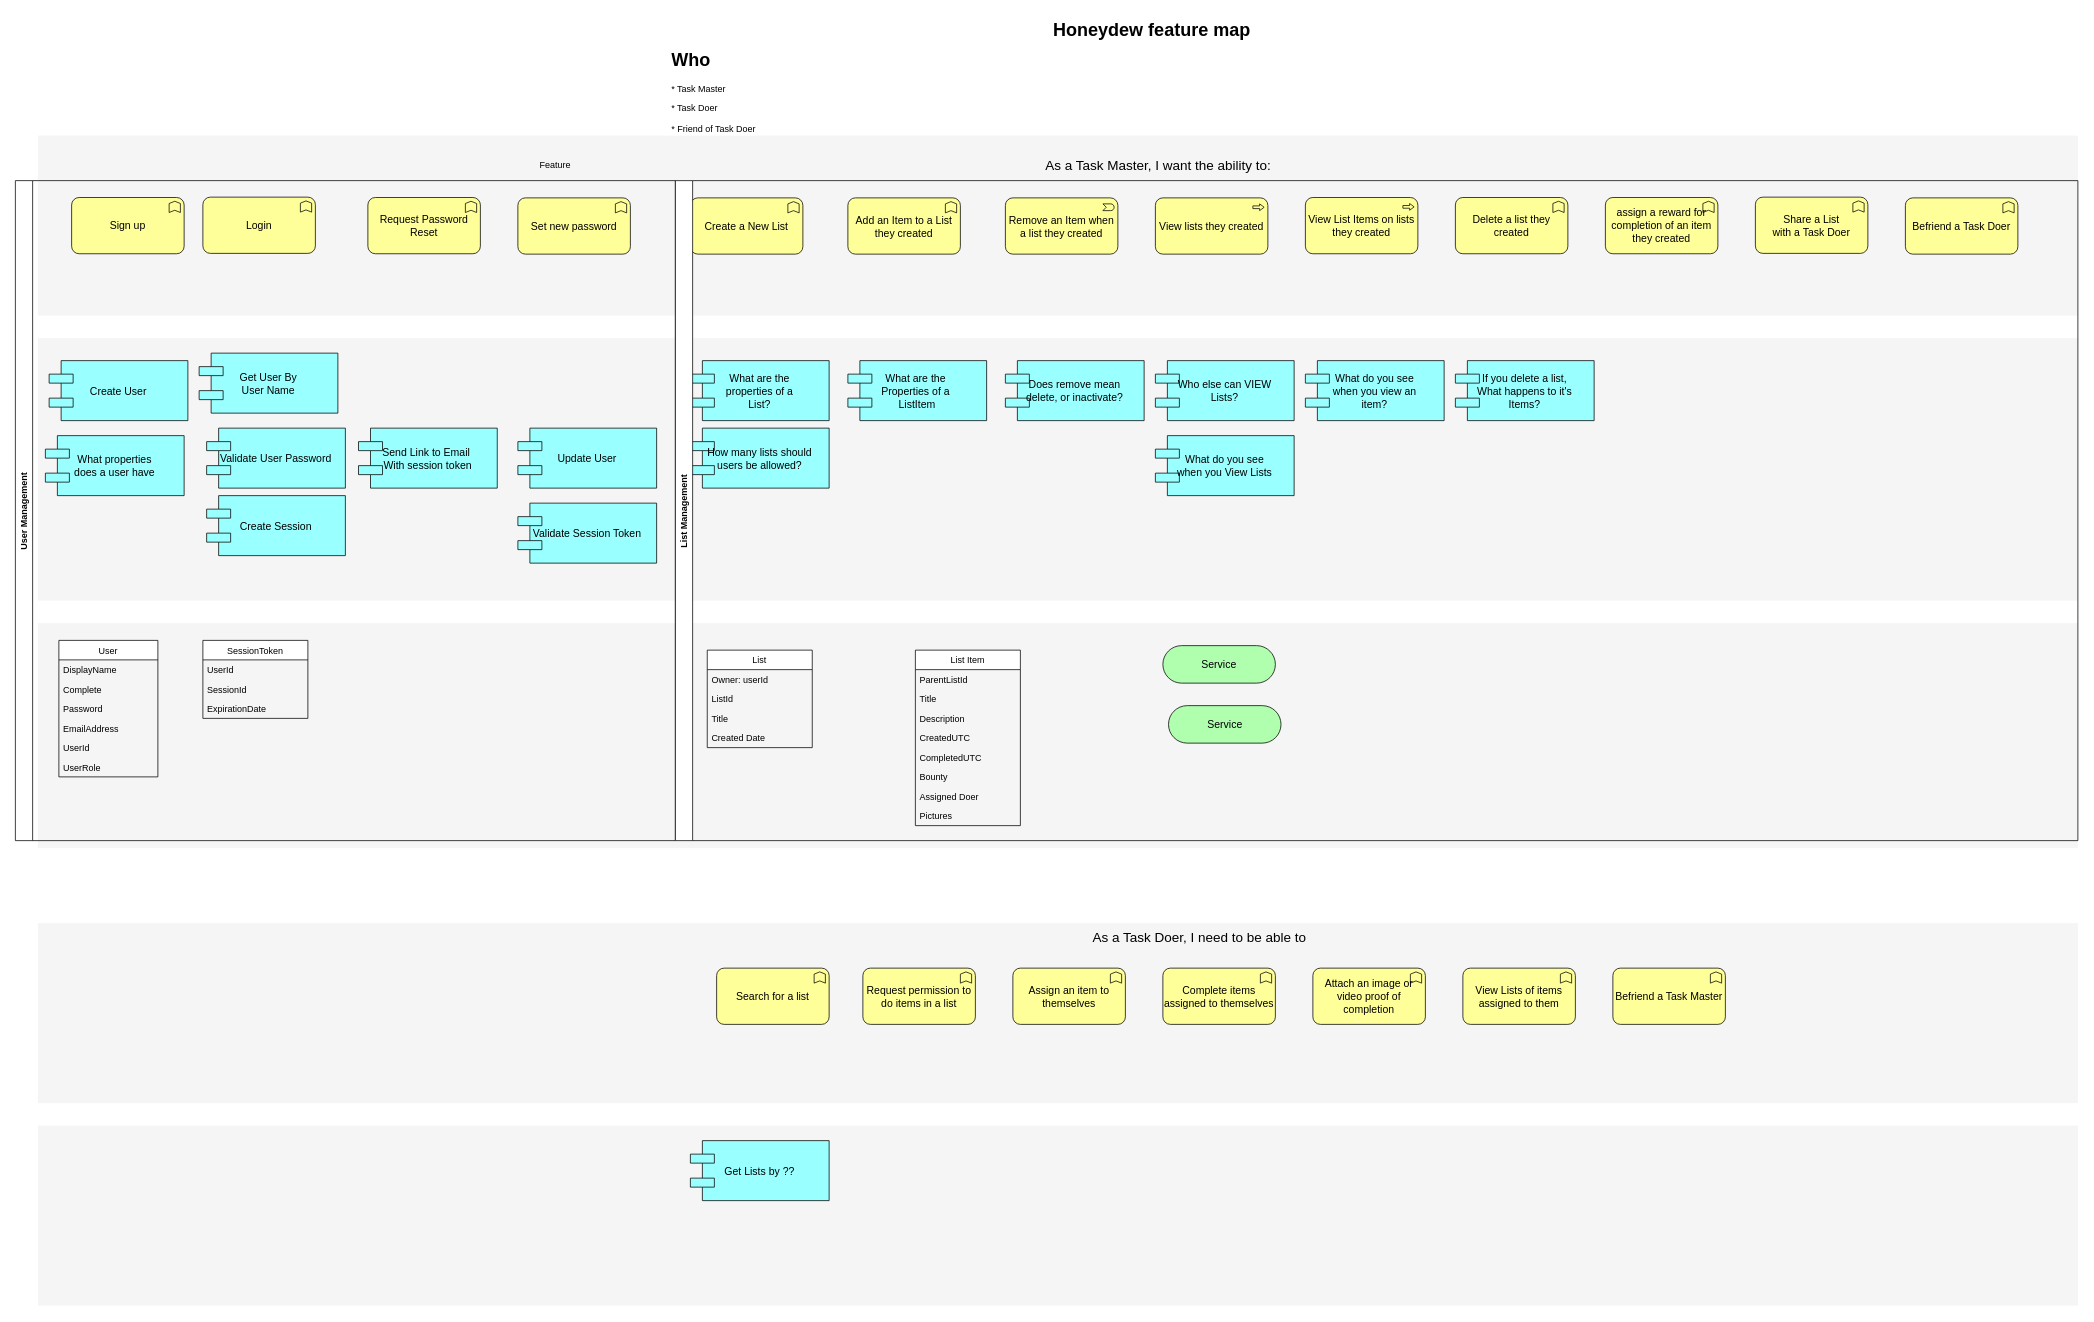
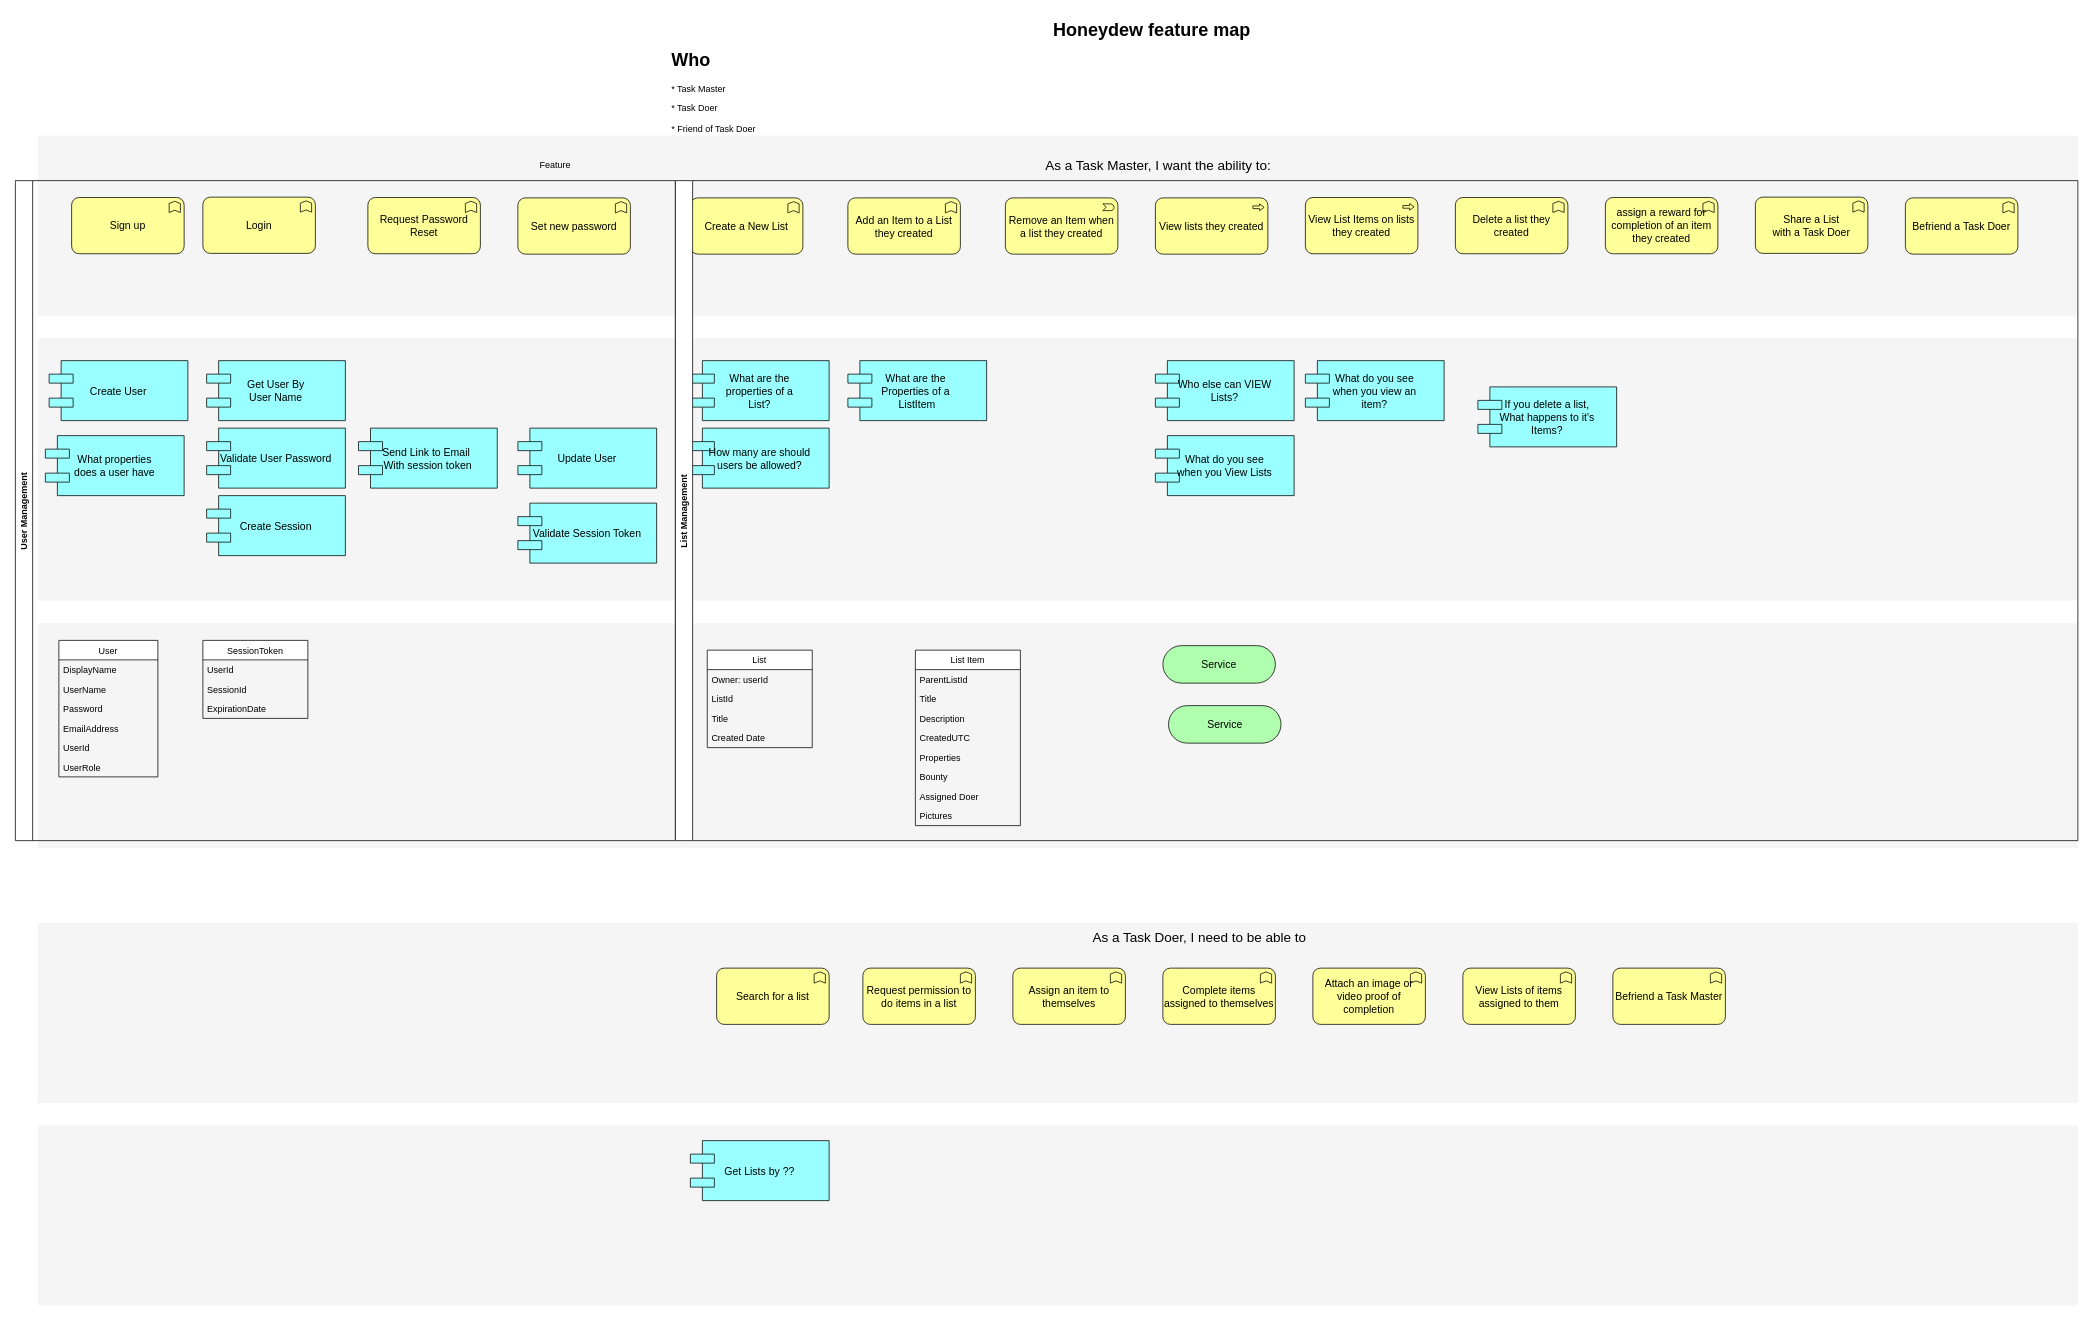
(269, 383) -> (276, 390)
(1075, 390) -> none
(1525, 390) -> (1547, 417)
(759, 452) -> (759, 452)
(82, 689) -> (83, 689)
(949, 758) -> (944, 758)
